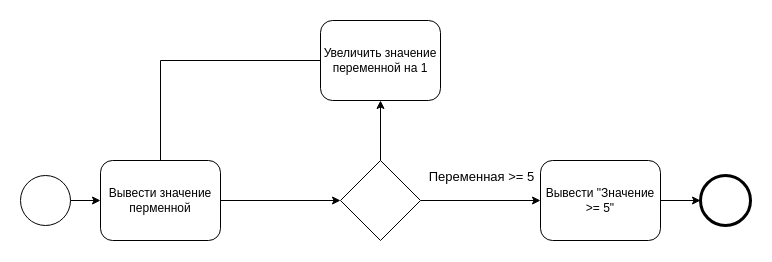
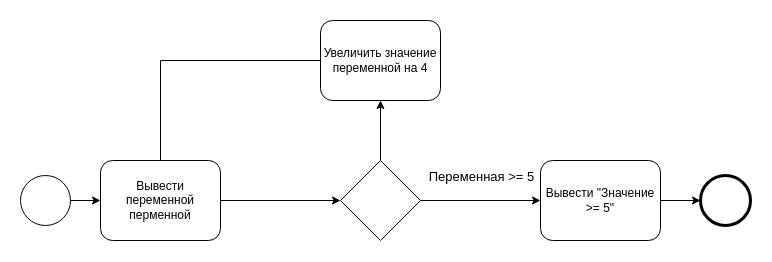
(381, 61) -> (381, 61)
(161, 201) -> (161, 201)
